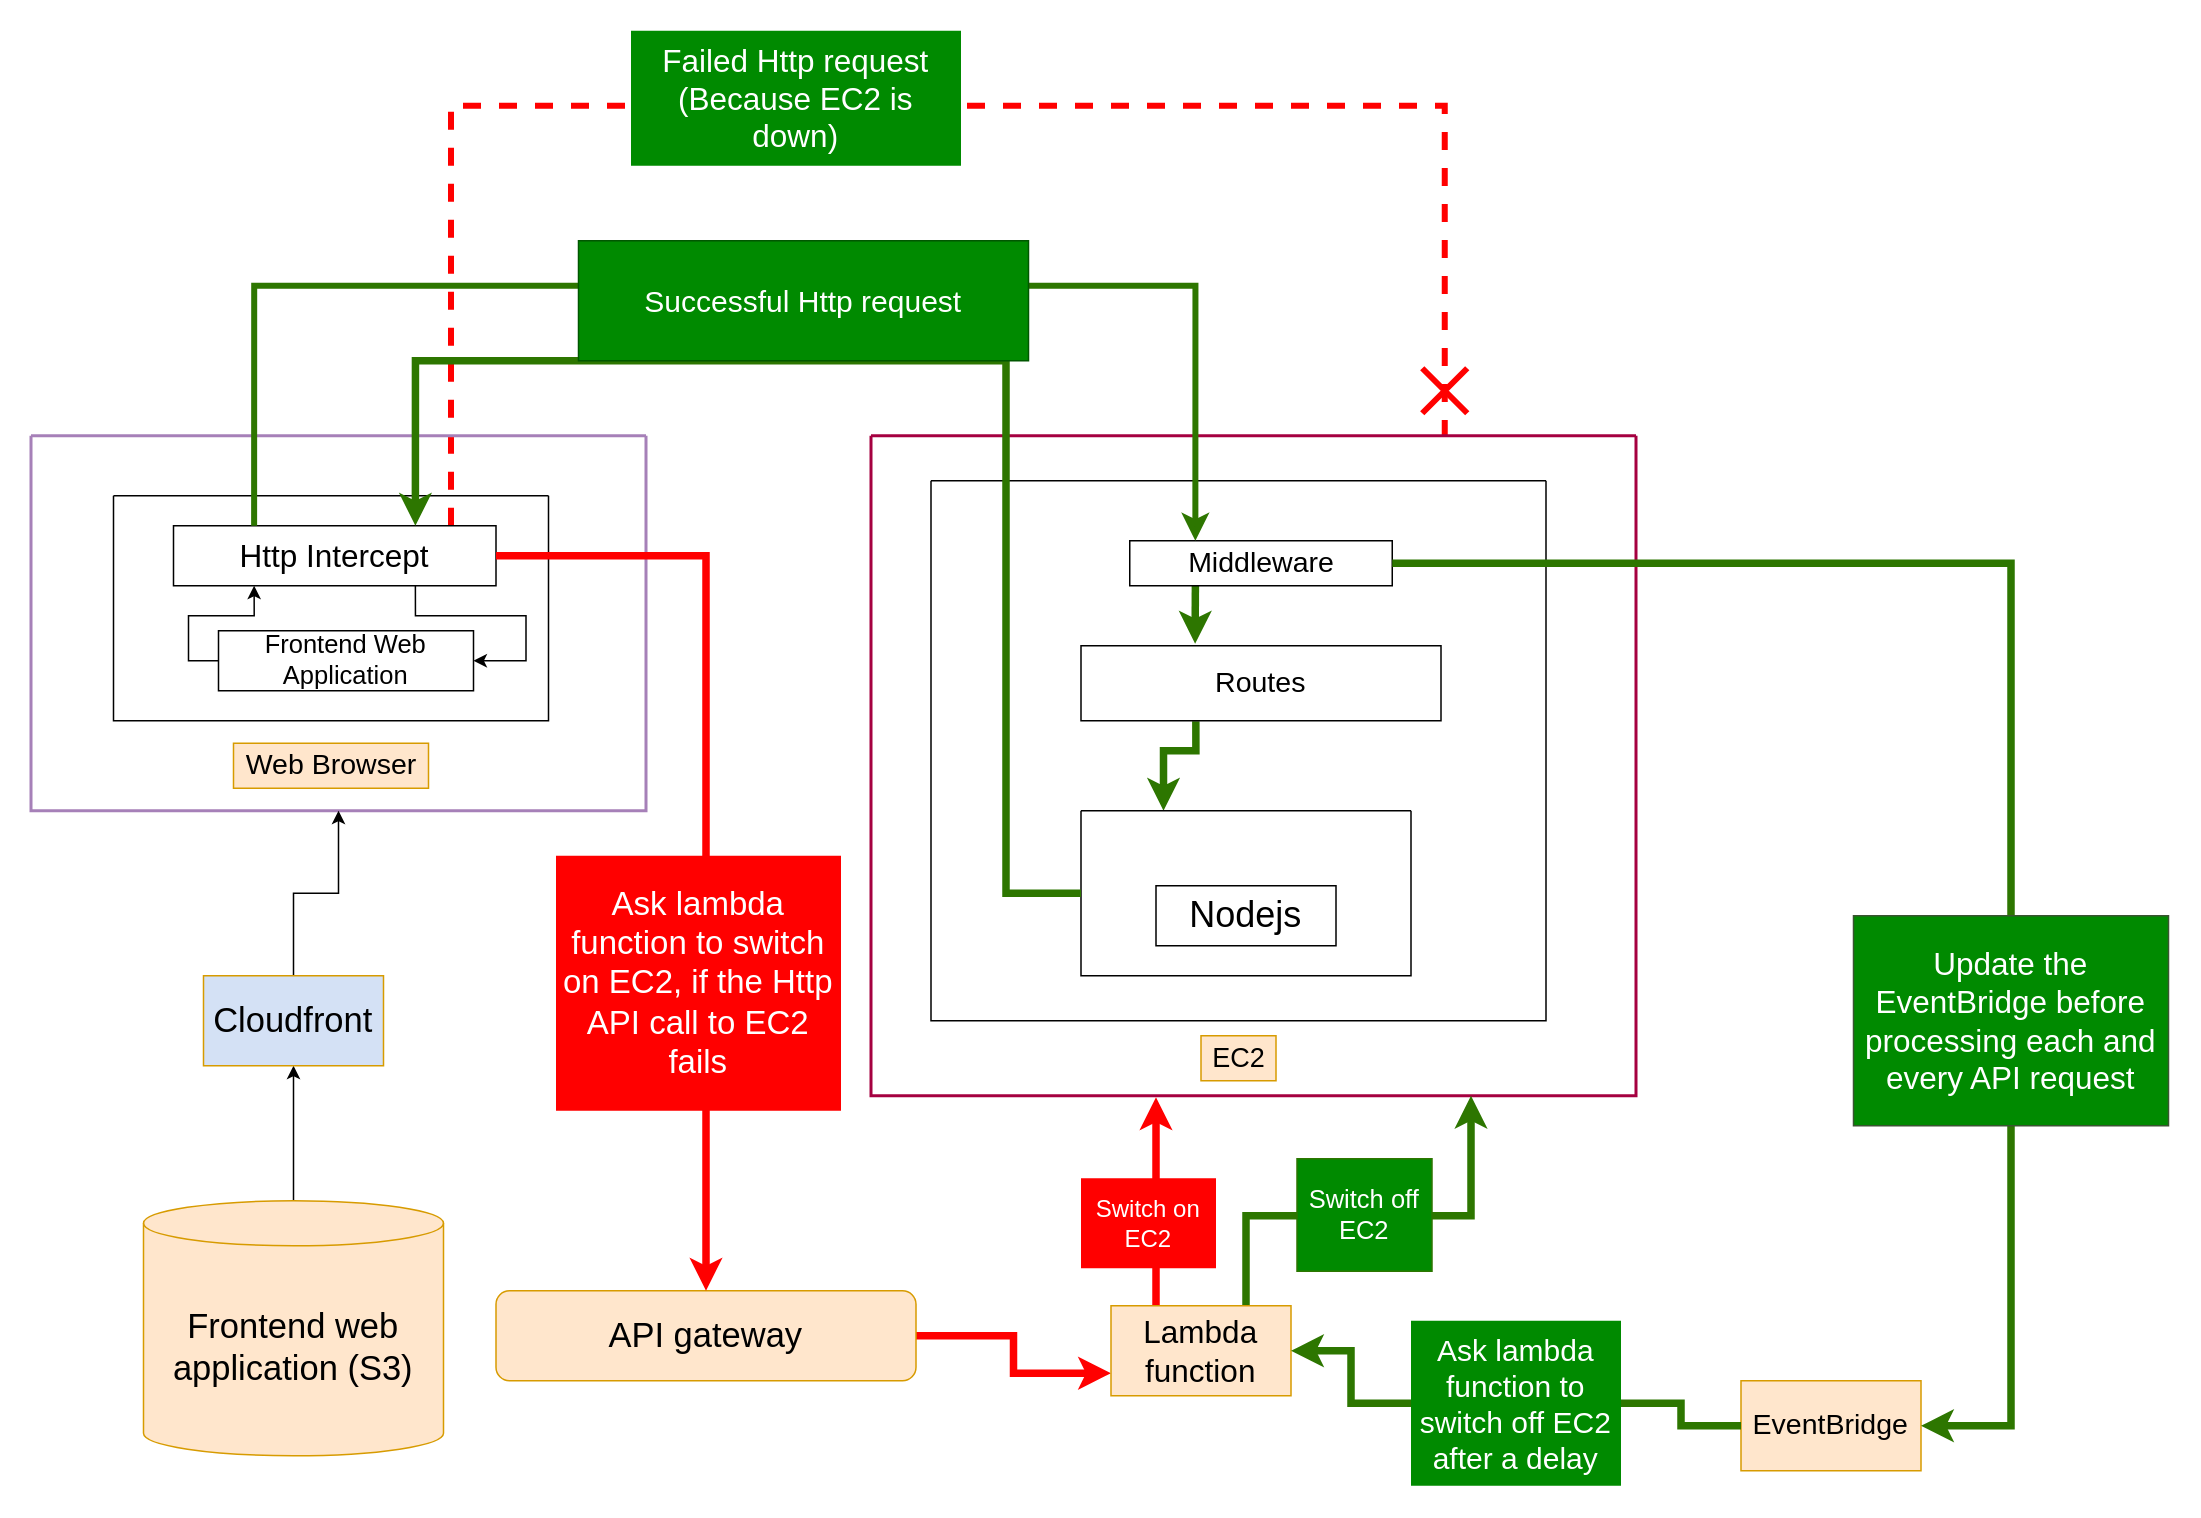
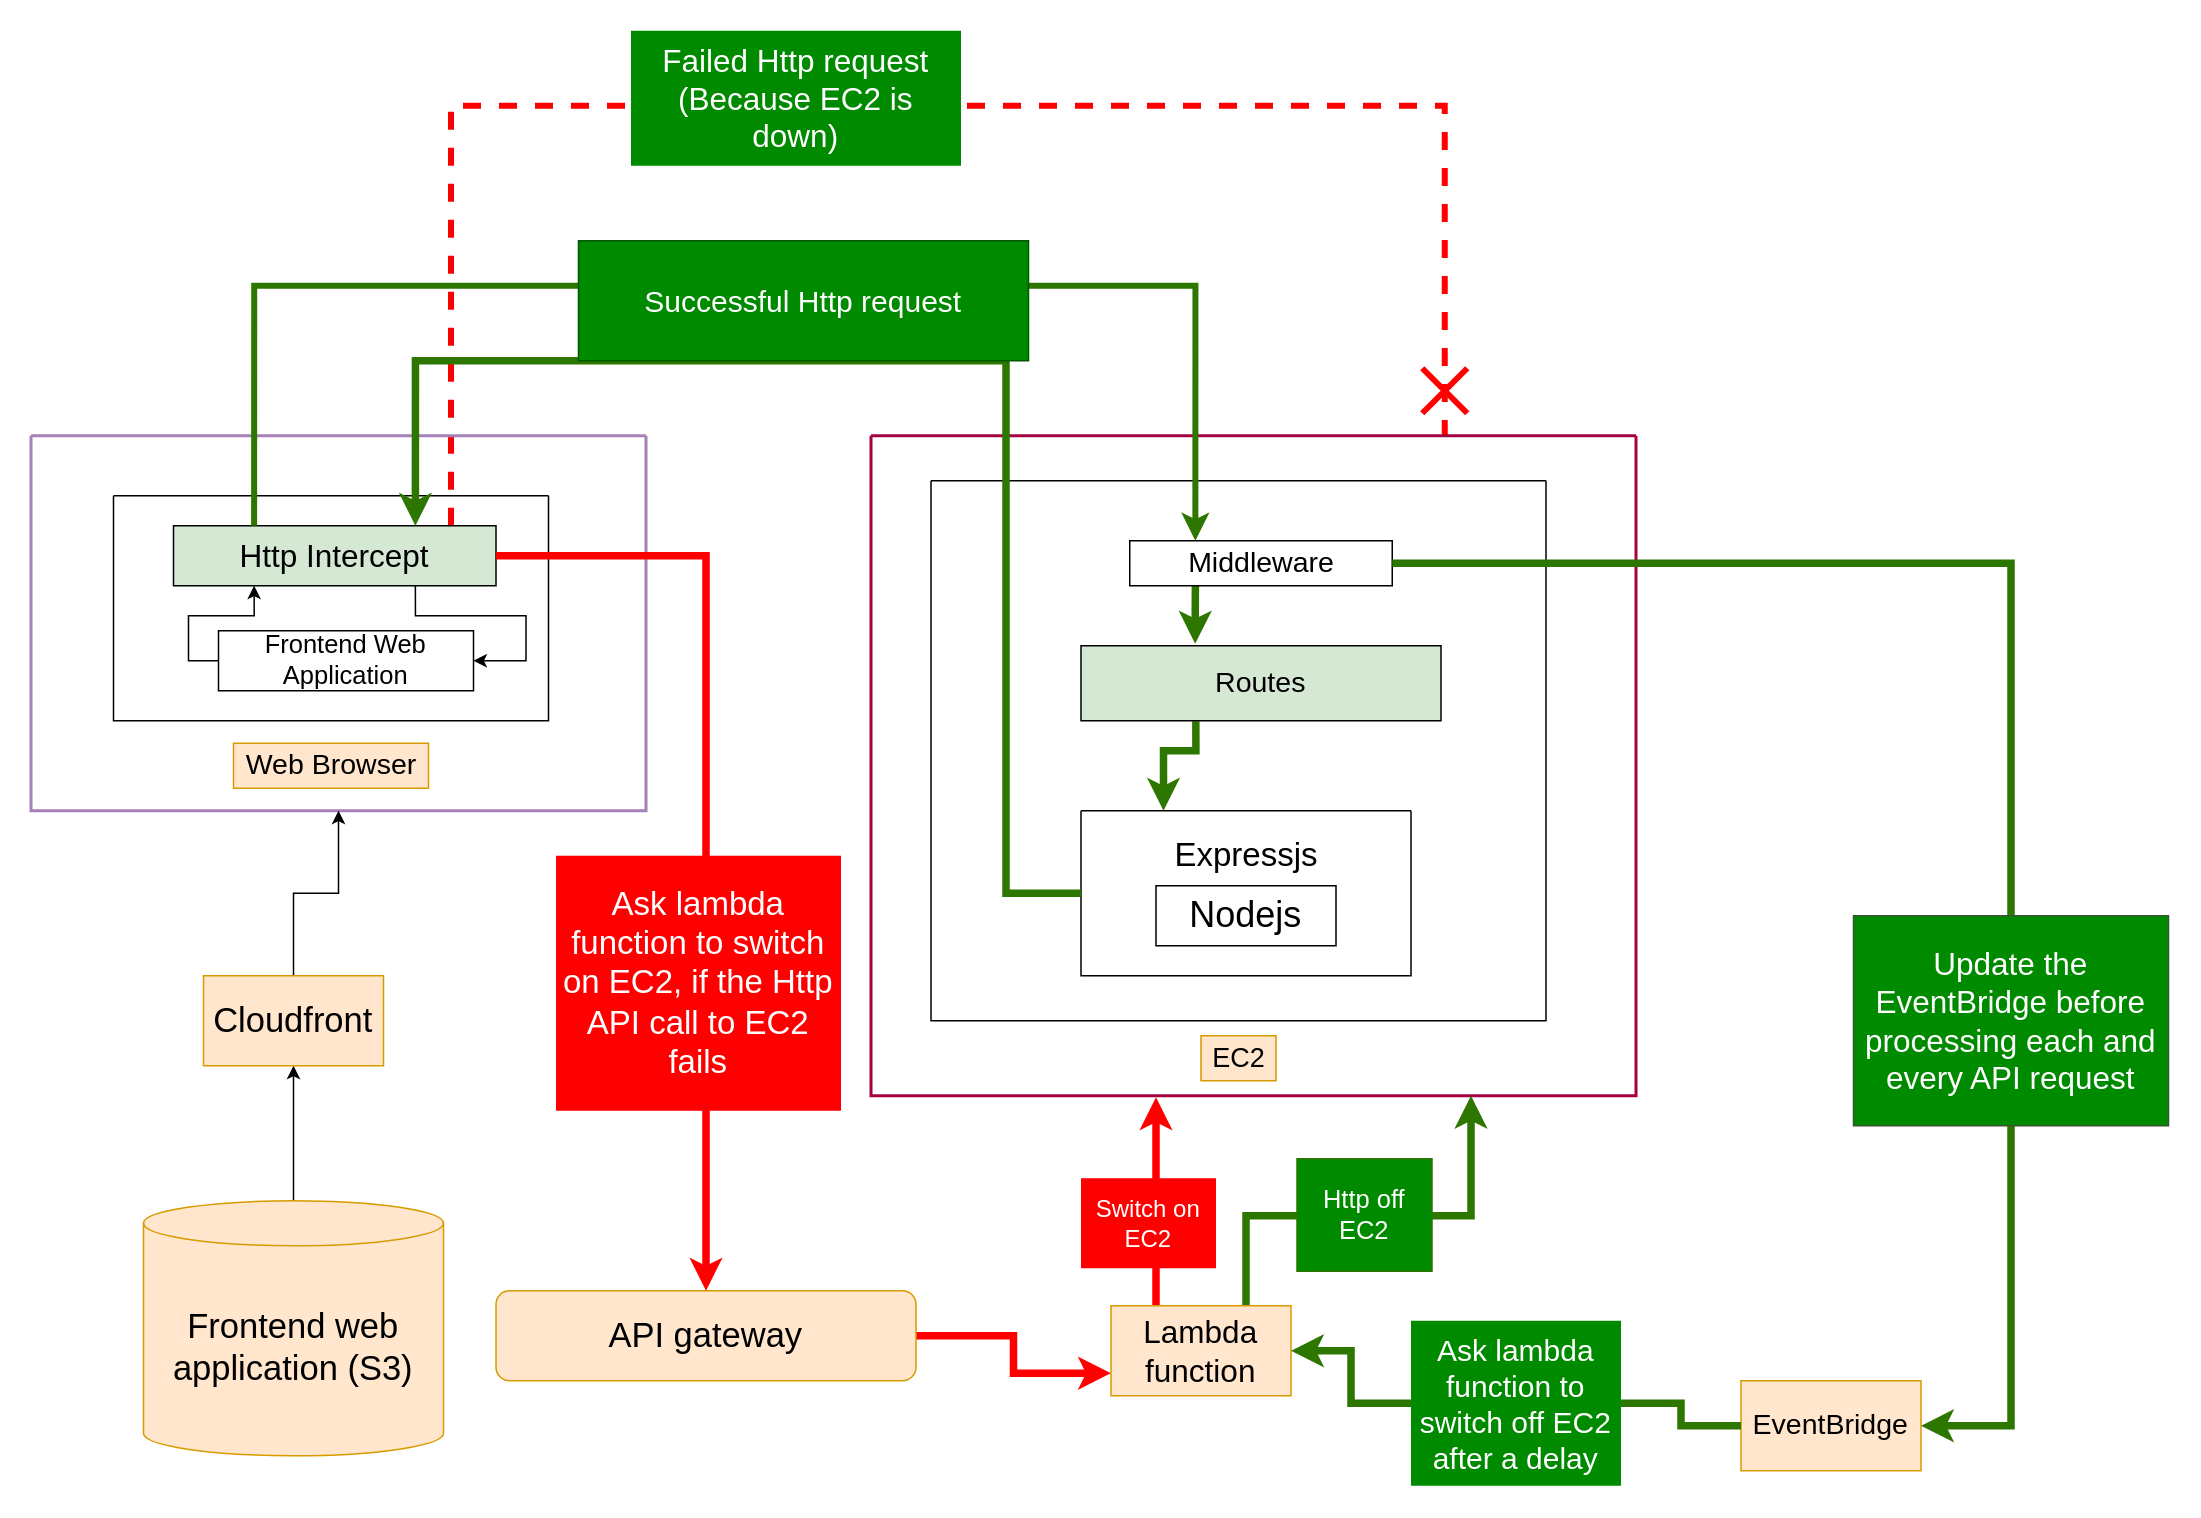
(335, 556) -> (335, 556)
(1261, 683) -> (1261, 683)
none -> (1246, 856)
(293, 1021) -> (293, 1021)
(1364, 1216) -> (1364, 1216)
